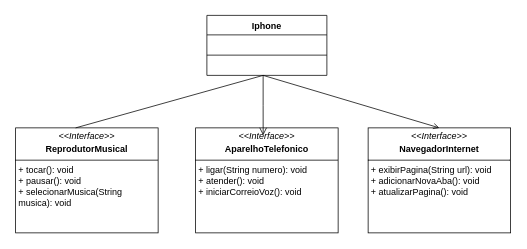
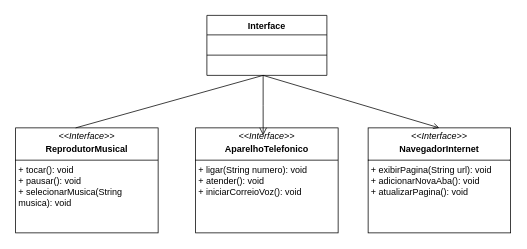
(267, 26) -> (267, 26)
